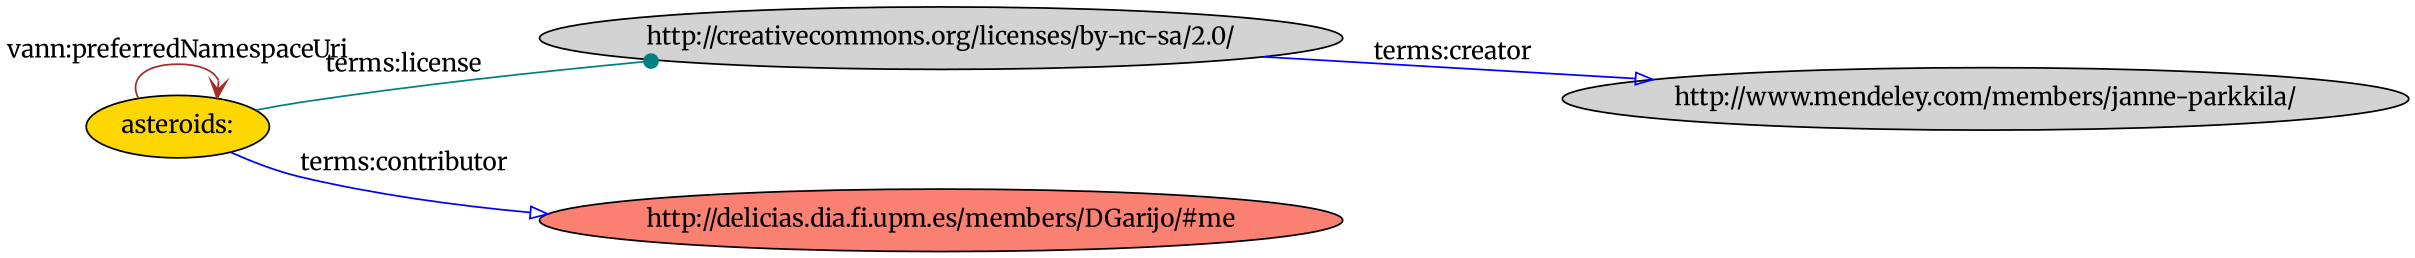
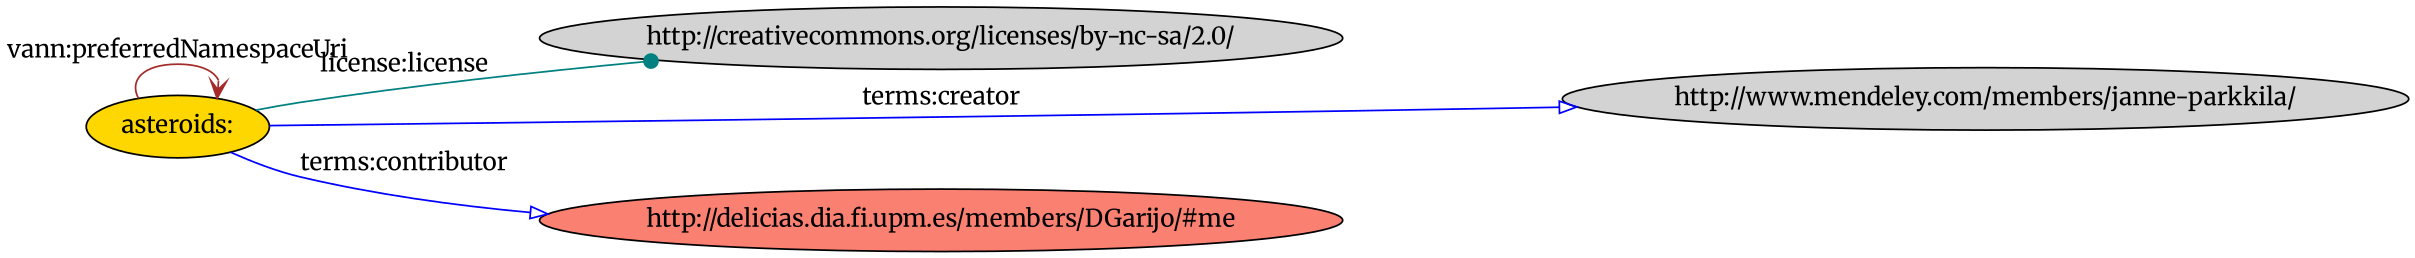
(404, 65) -> (404, 65)
(1449, 68) -> (914, 117)
